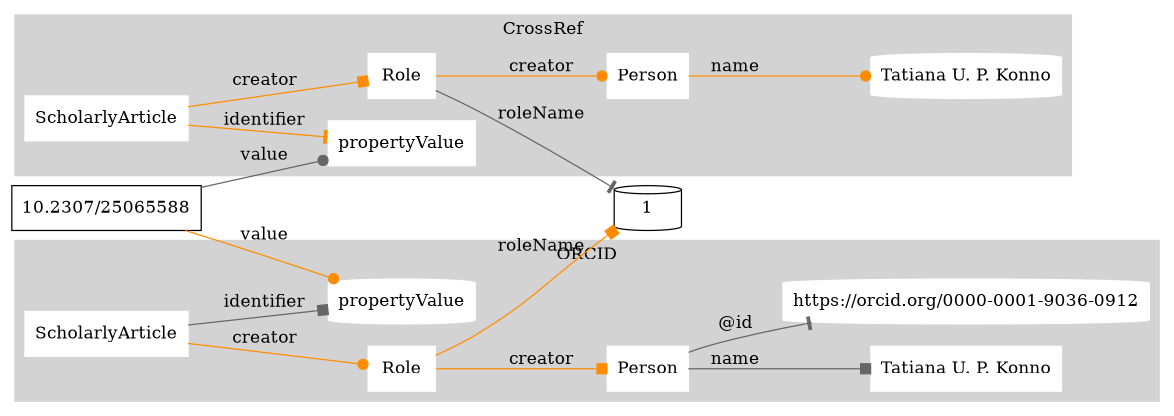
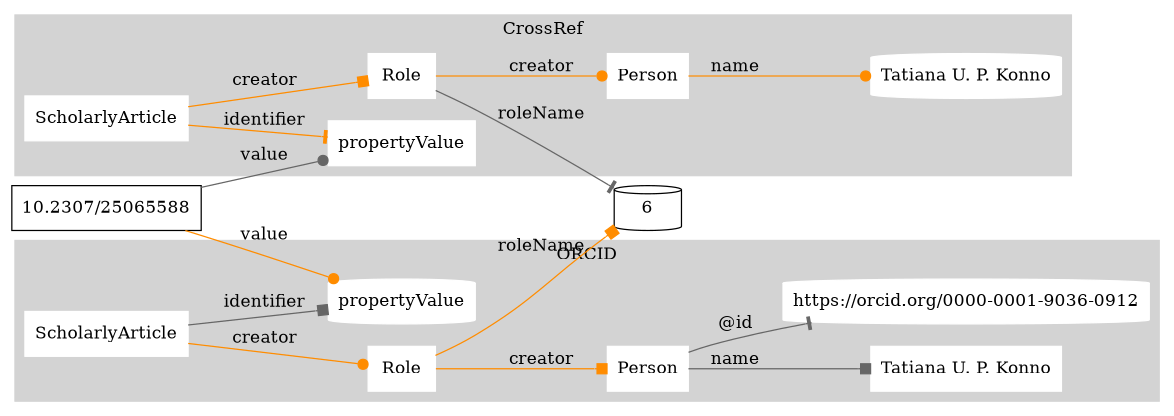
(648, 208) -> (648, 208)
